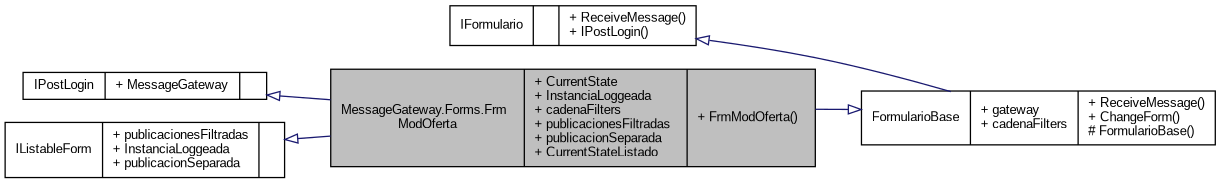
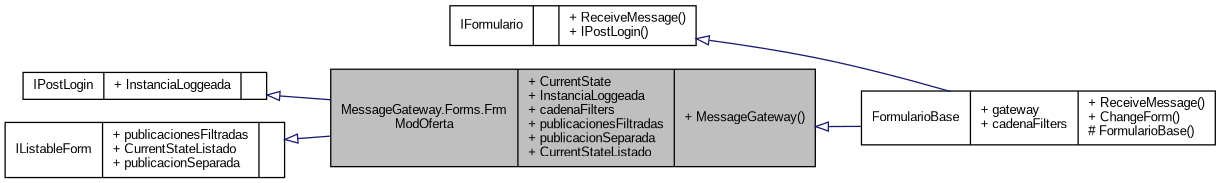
(172, 85) -> (172, 85)
(832, 109) -> (845, 126)
(748, 117) -> (745, 117)
(171, 149) -> (175, 149)
